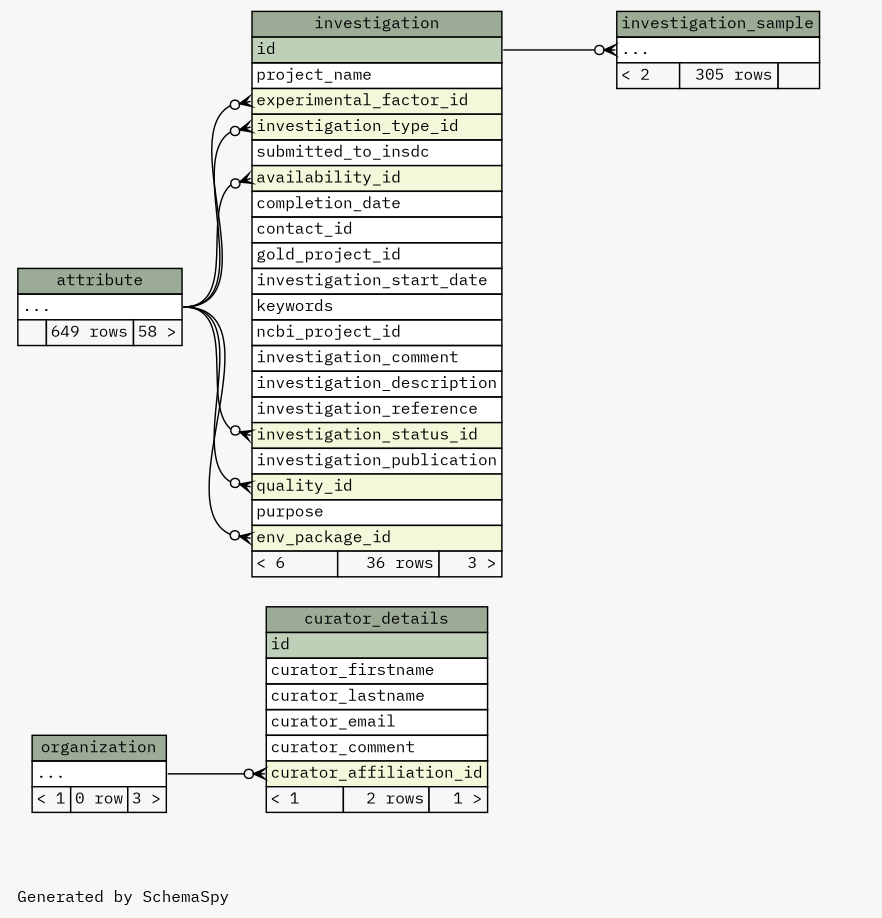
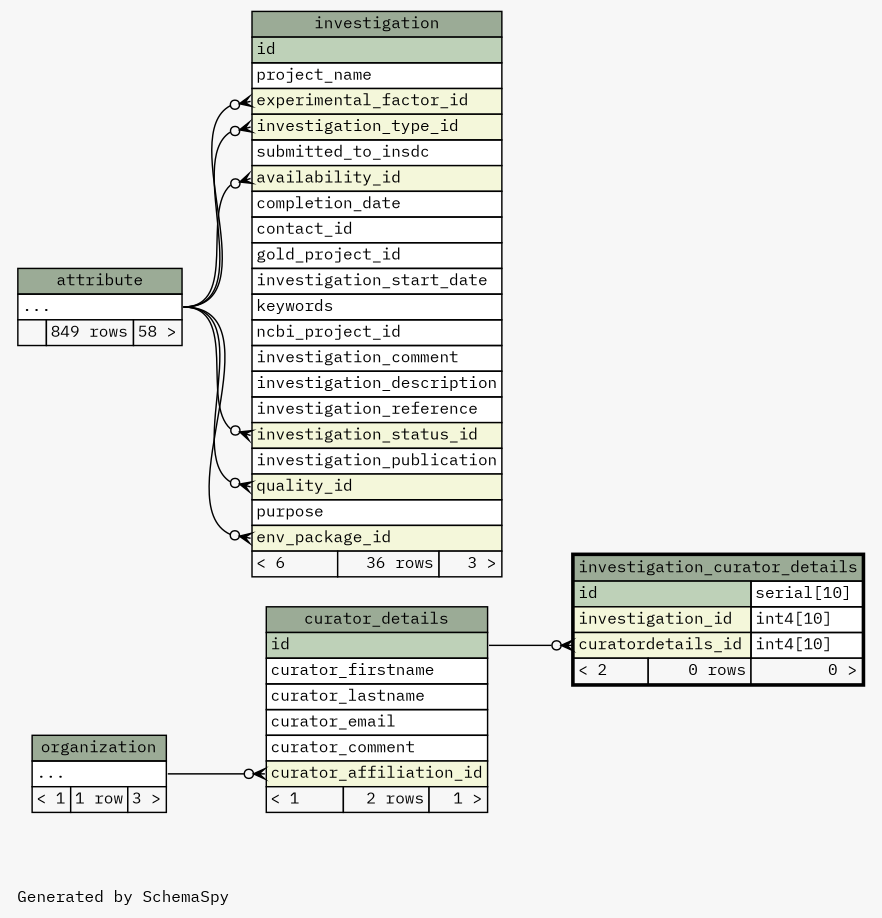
(718, 50) -> none
(90, 332) -> (90, 332)
none -> (718, 620)
(99, 799) -> (99, 799)
